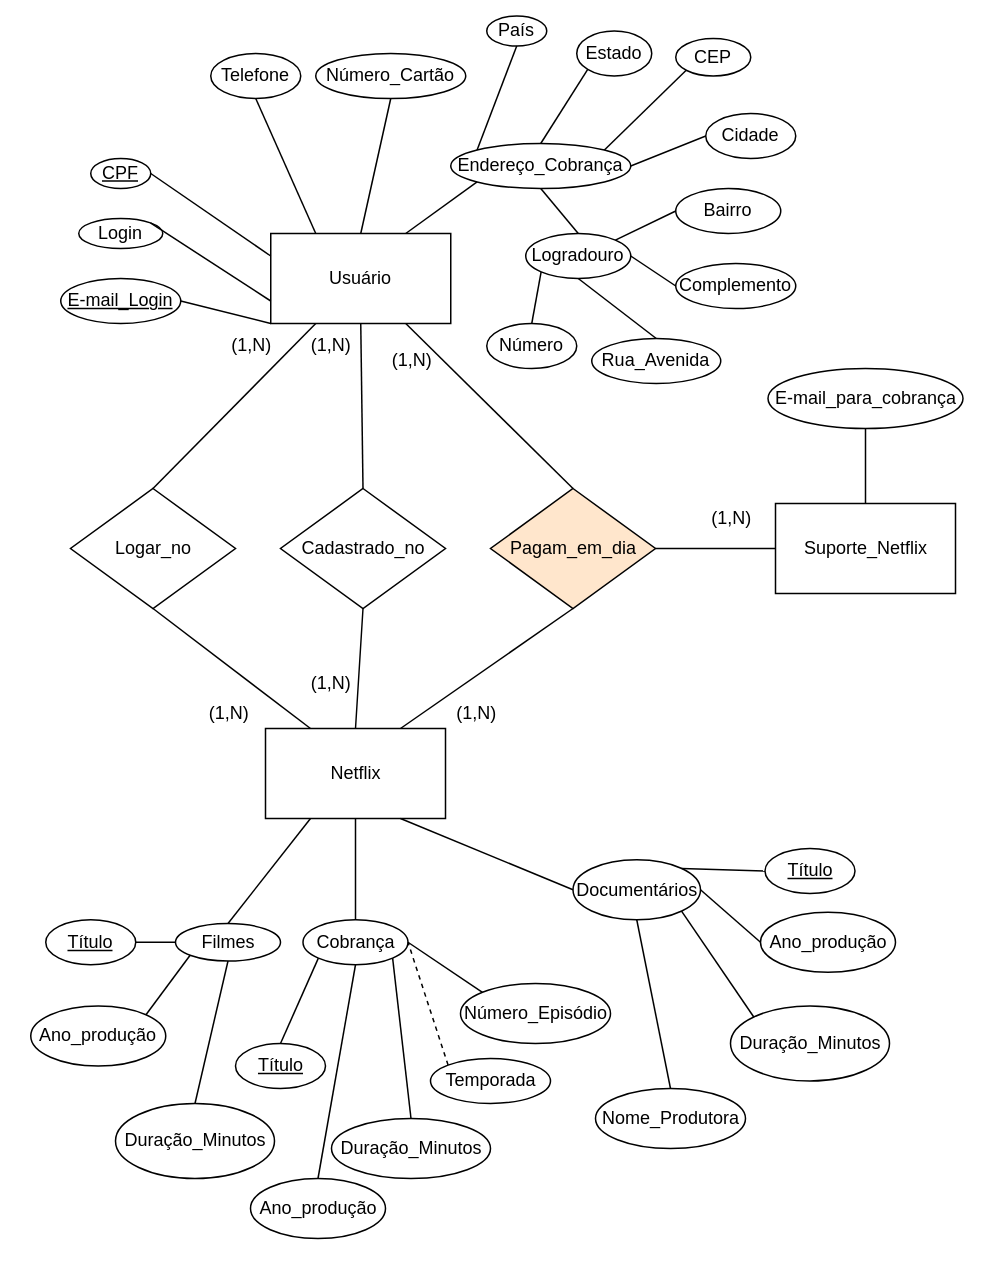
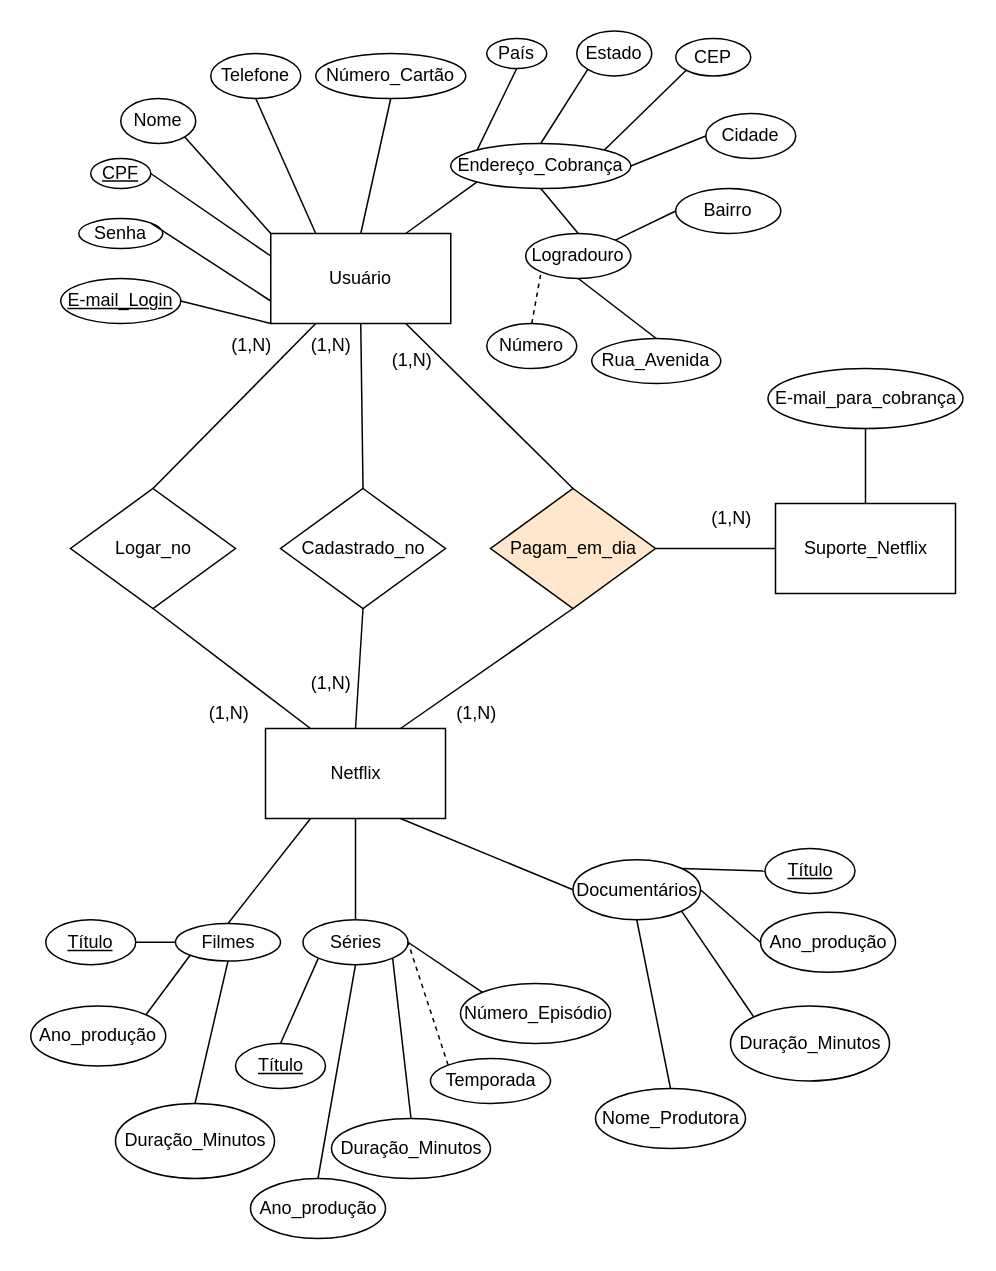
(517, 31) -> (517, 53)
none -> (158, 121)
none -> (228, 185)
(121, 233) -> (121, 233)
(653, 271) -> none
(736, 286) -> none
(537, 296) -> (537, 296)
(356, 943) -> (356, 943)
